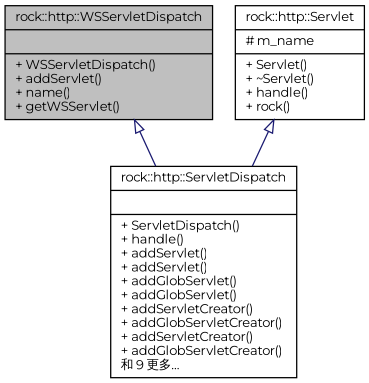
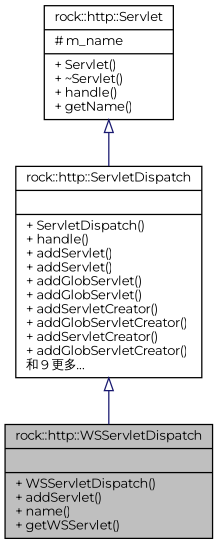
(268, 107) -> (94, 107)
(148, 149) -> (109, 408)
